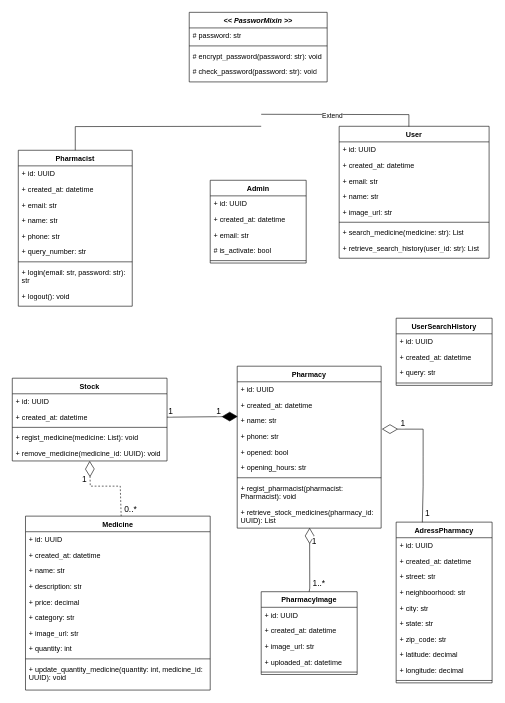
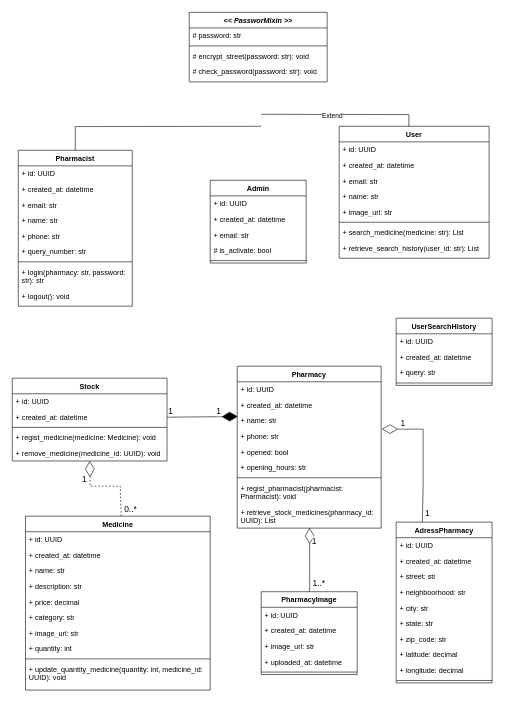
(259, 61) -> (259, 61)
(76, 277) -> (76, 277)
(83, 438) -> (90, 443)
